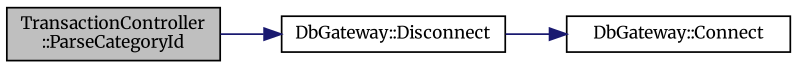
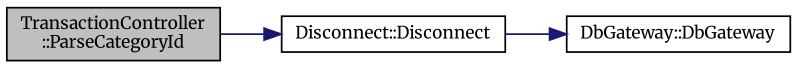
(393, 34) -> (393, 34)
(679, 34) -> (679, 34)
